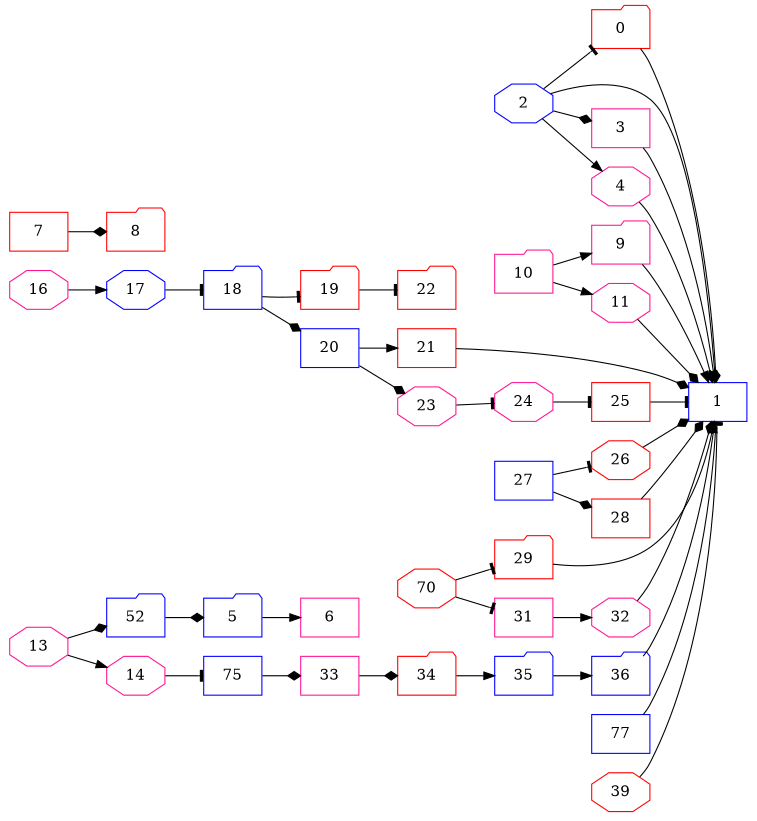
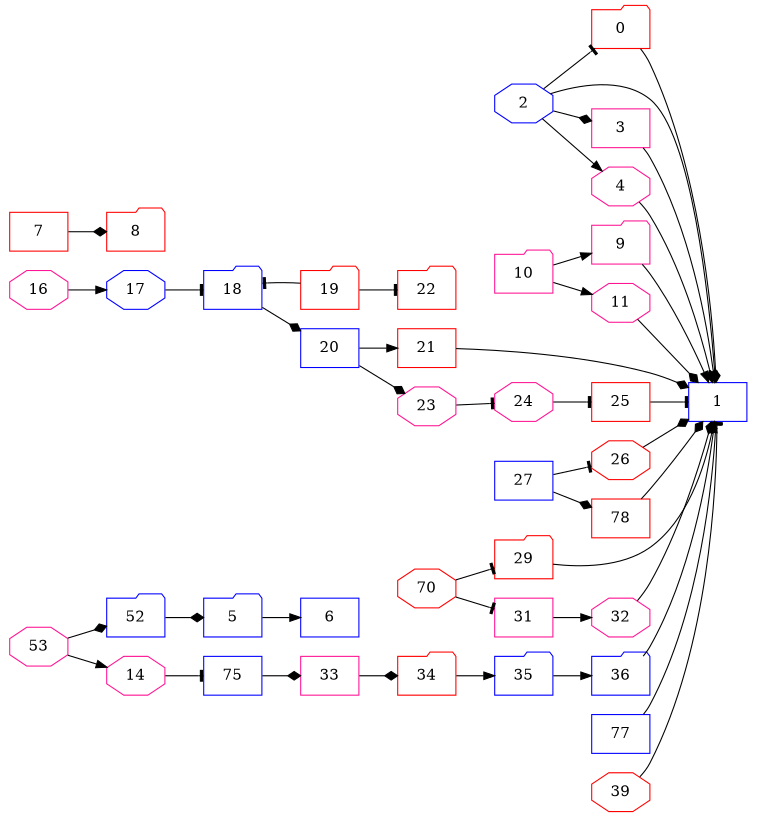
(279, 297) -> (284, 283)
(621, 518) -> (621, 518)
(330, 618) -> (330, 618)
(39, 647) -> (39, 647)
